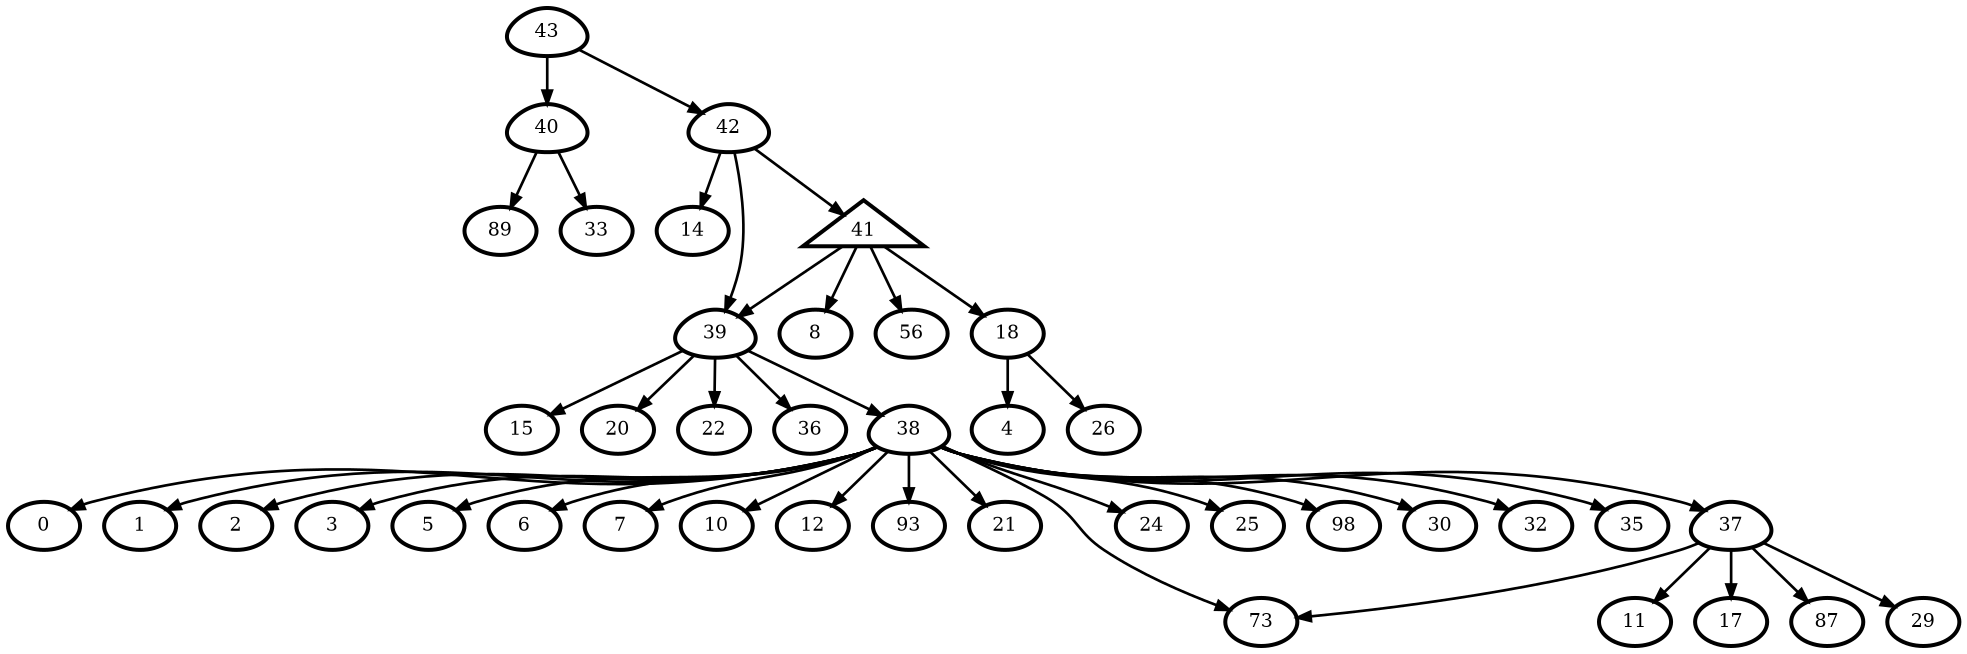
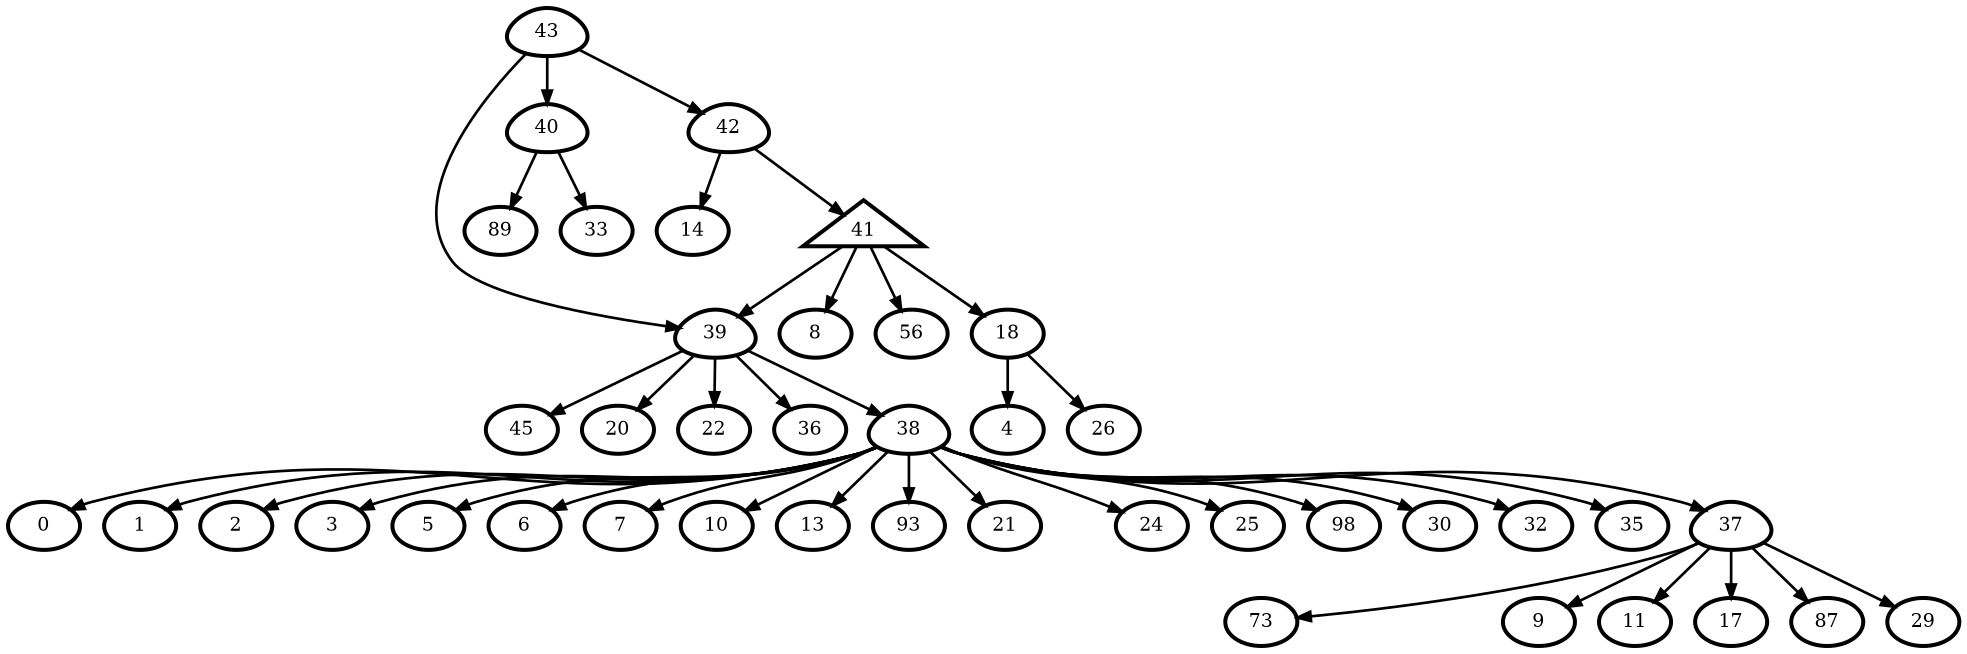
(743, 226) -> (450, 256)
(522, 430) -> (522, 430)
(813, 526) -> (813, 526)
(1079, 526) -> none
none -> (1539, 622)
